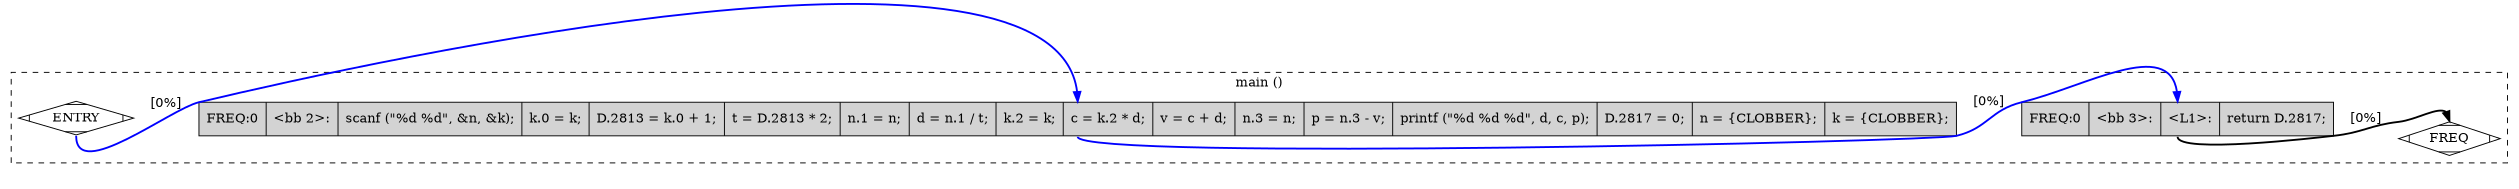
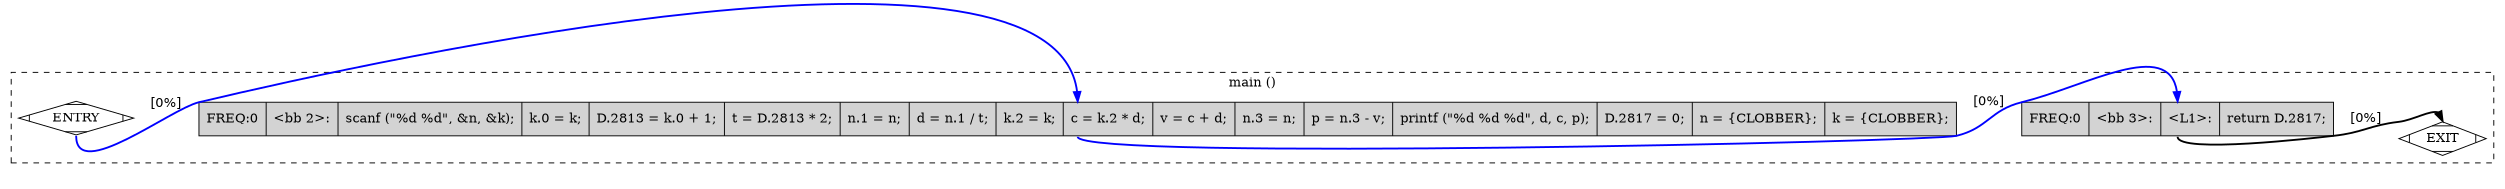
(2449, 139) -> (2443, 139)
